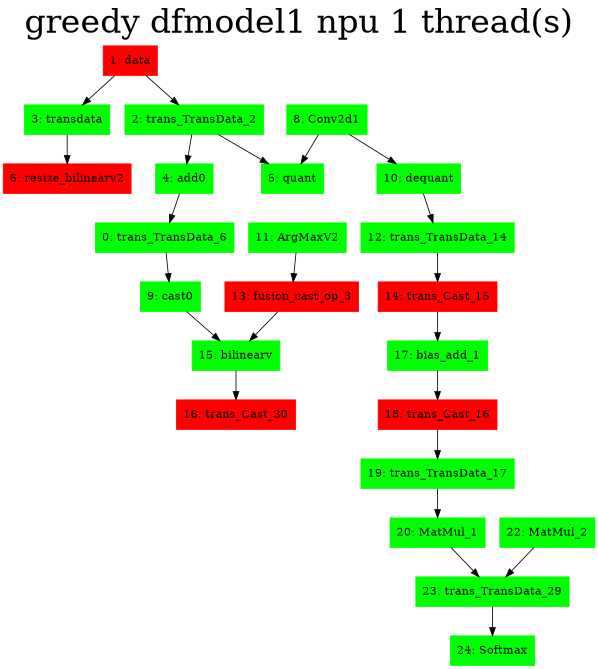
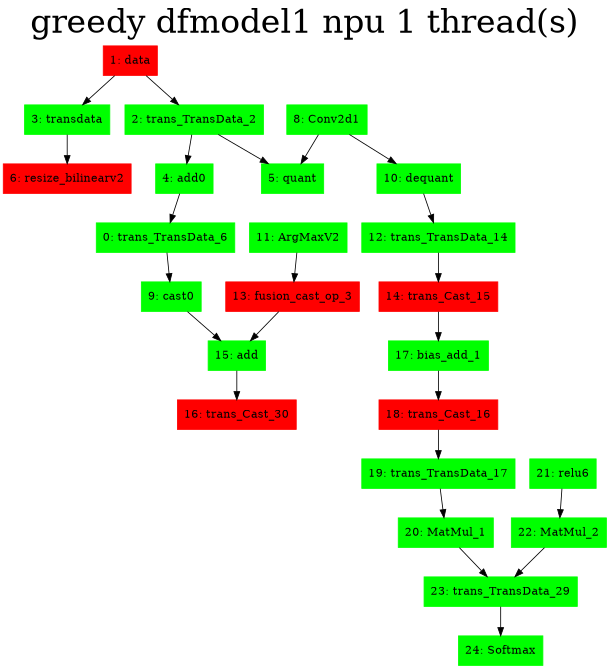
(236, 356) -> (237, 356)
none -> (563, 474)
